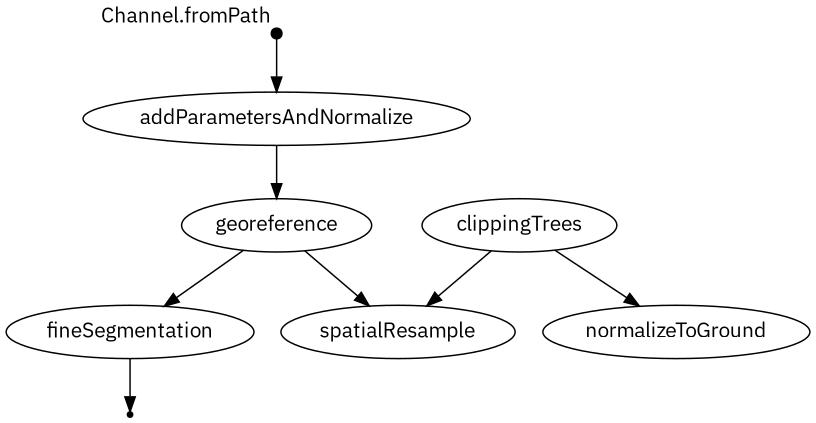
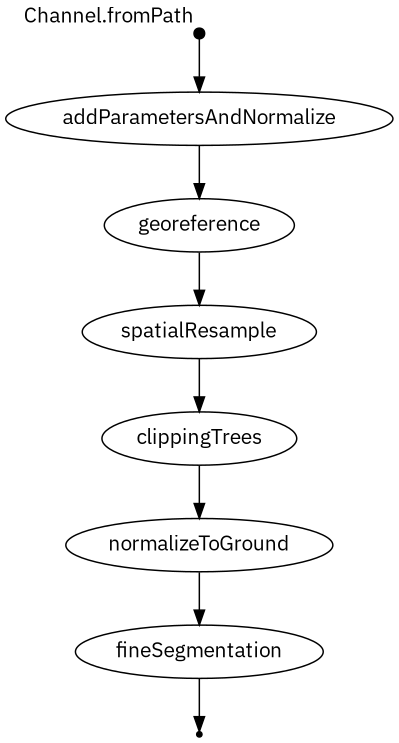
(465, 273) -> (199, 378)
(210, 274) -> (199, 591)
